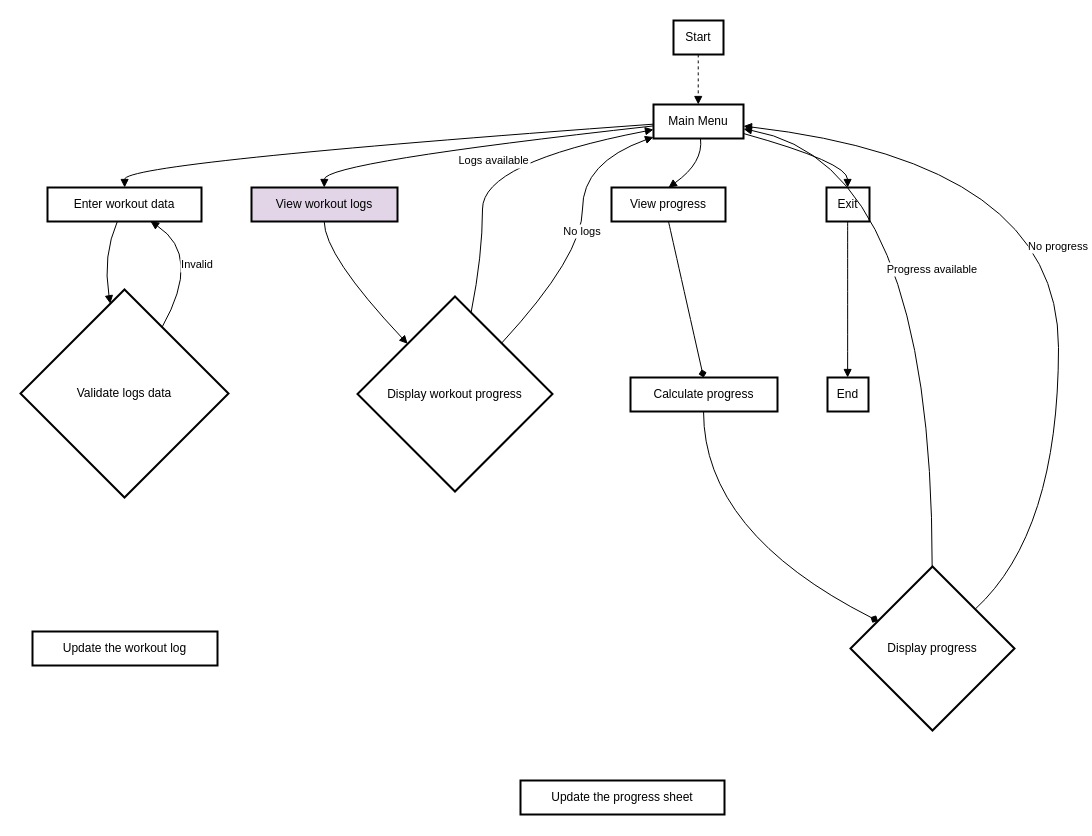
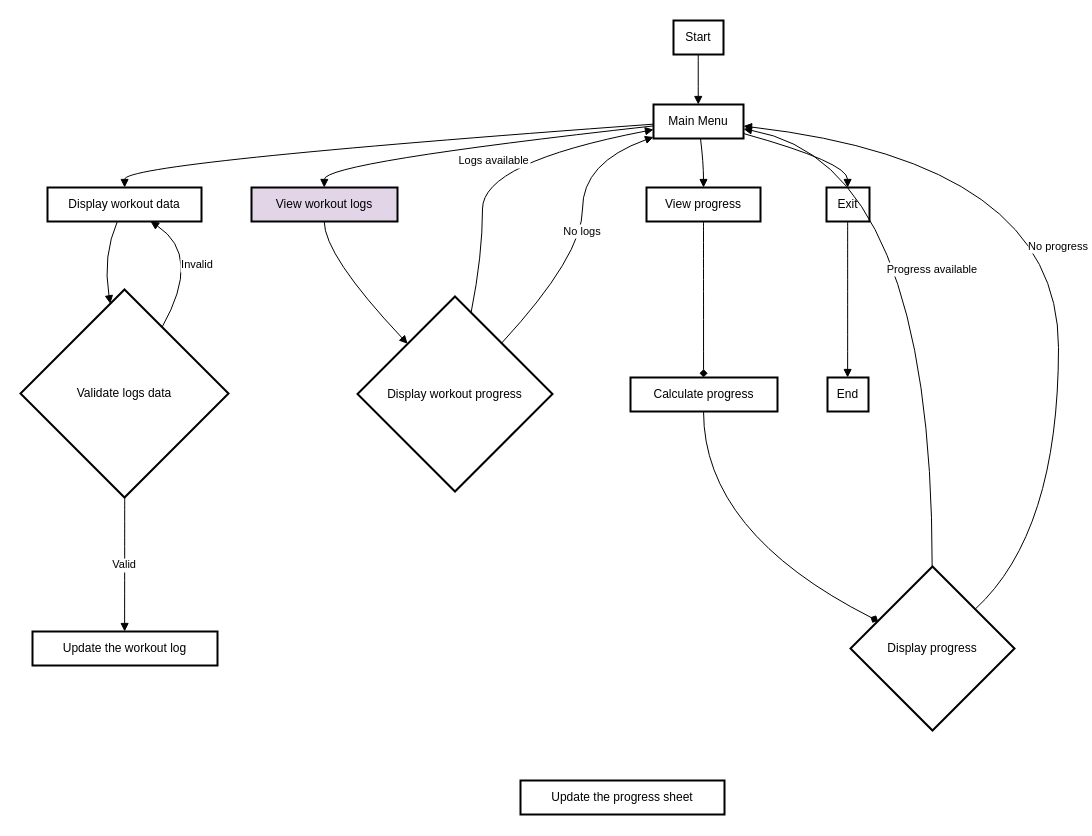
(698, 76) -> (698, 76)
(125, 205) -> (125, 205)
(669, 205) -> (704, 205)
none -> (125, 561)
